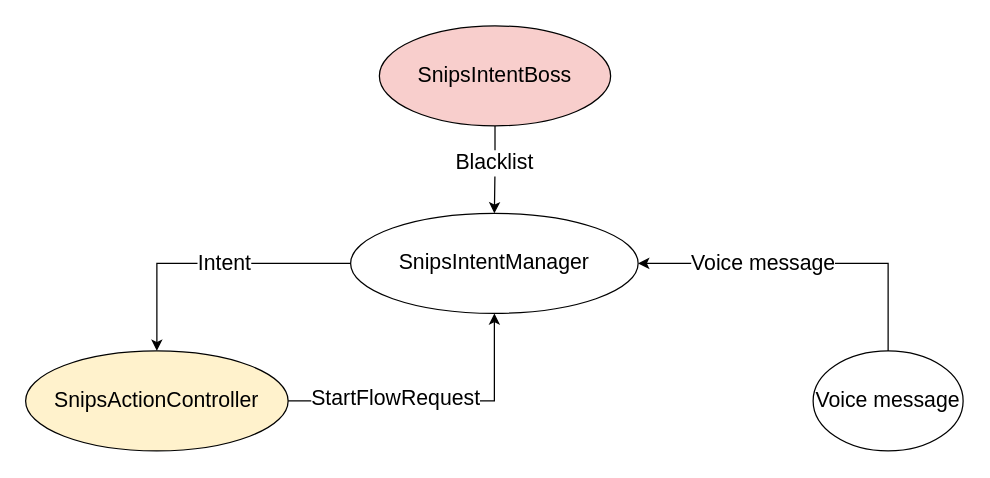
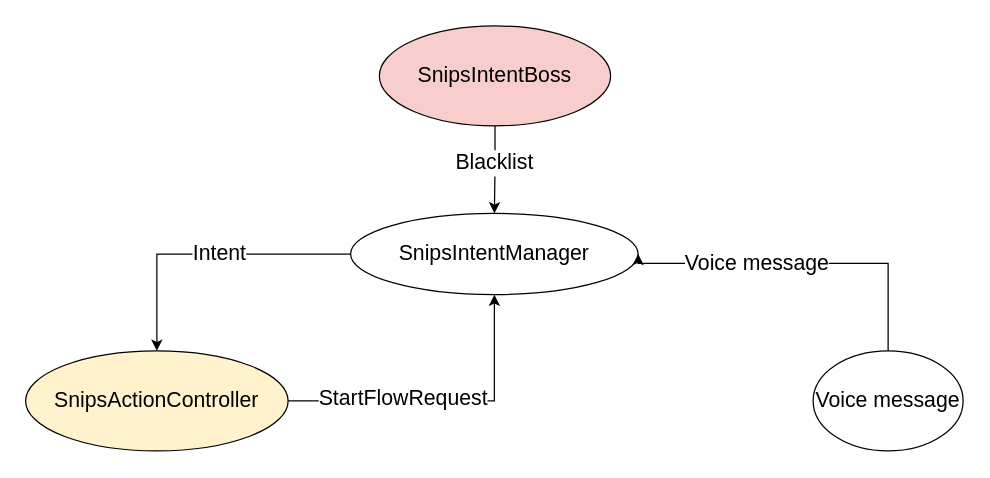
(494, 263) -> (494, 254)
